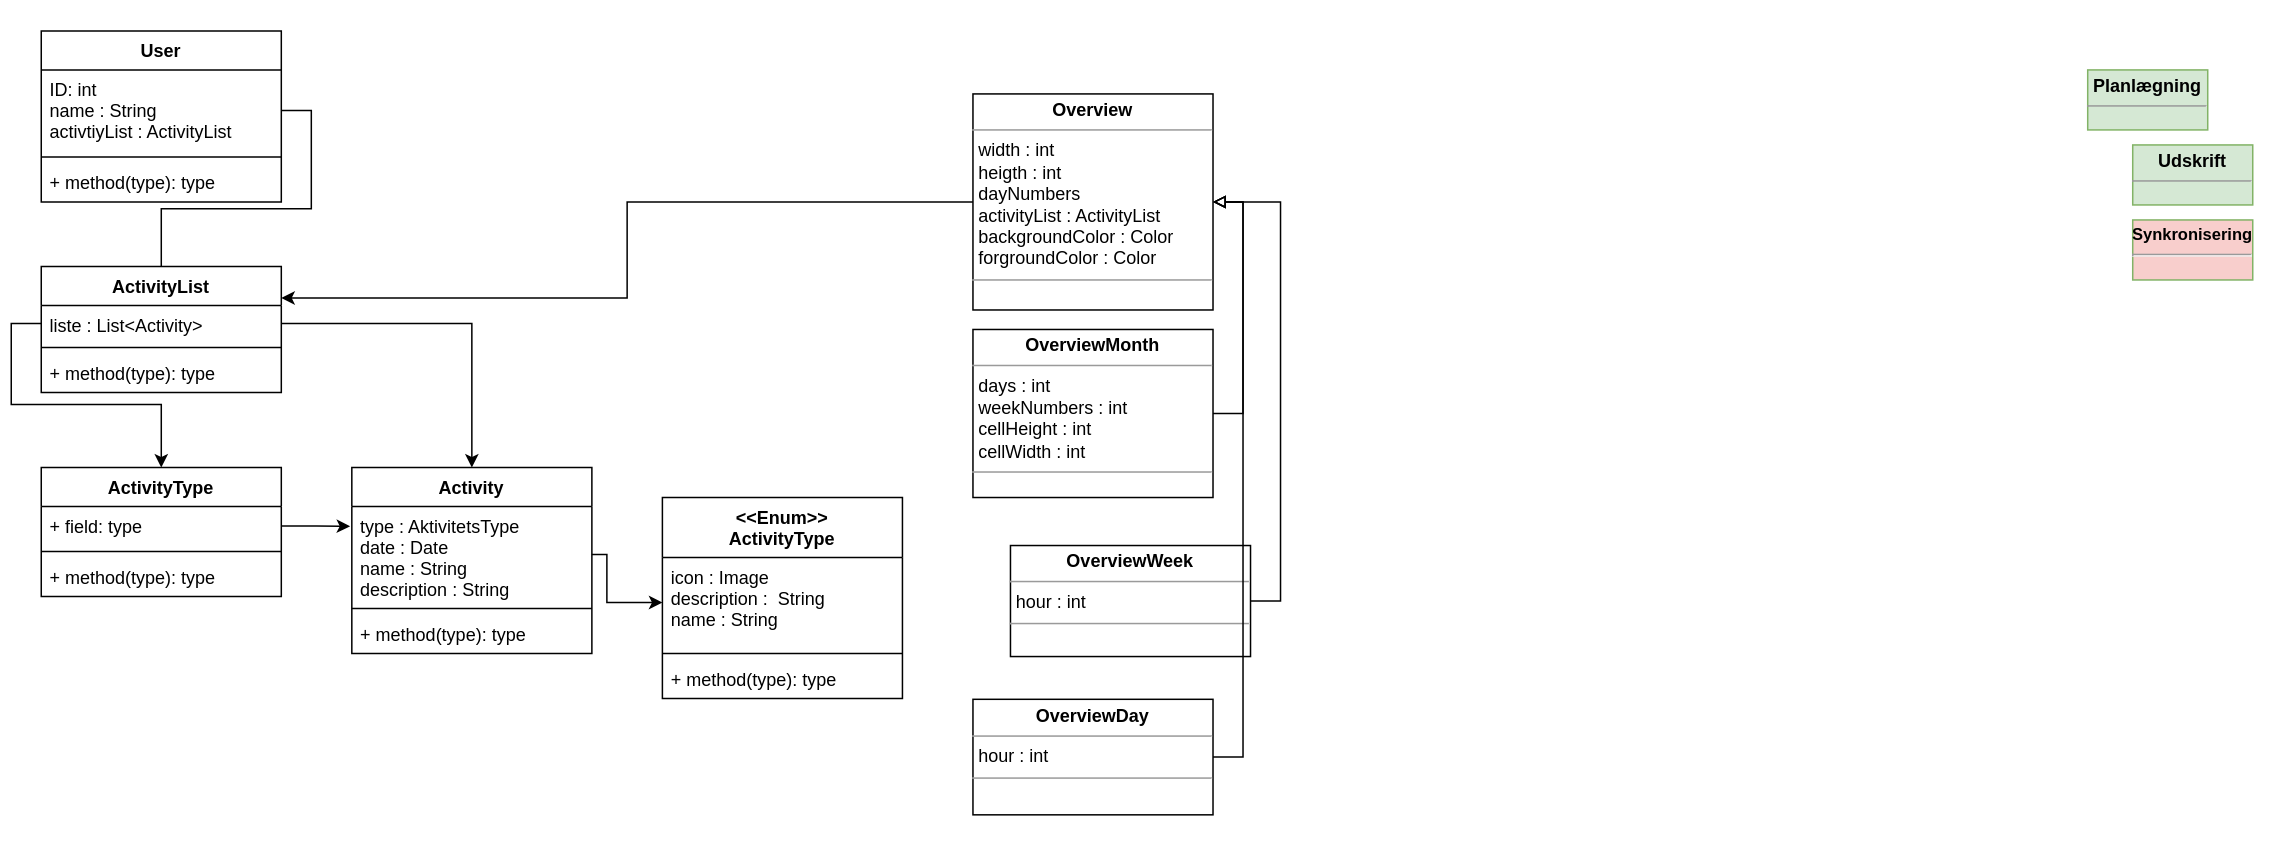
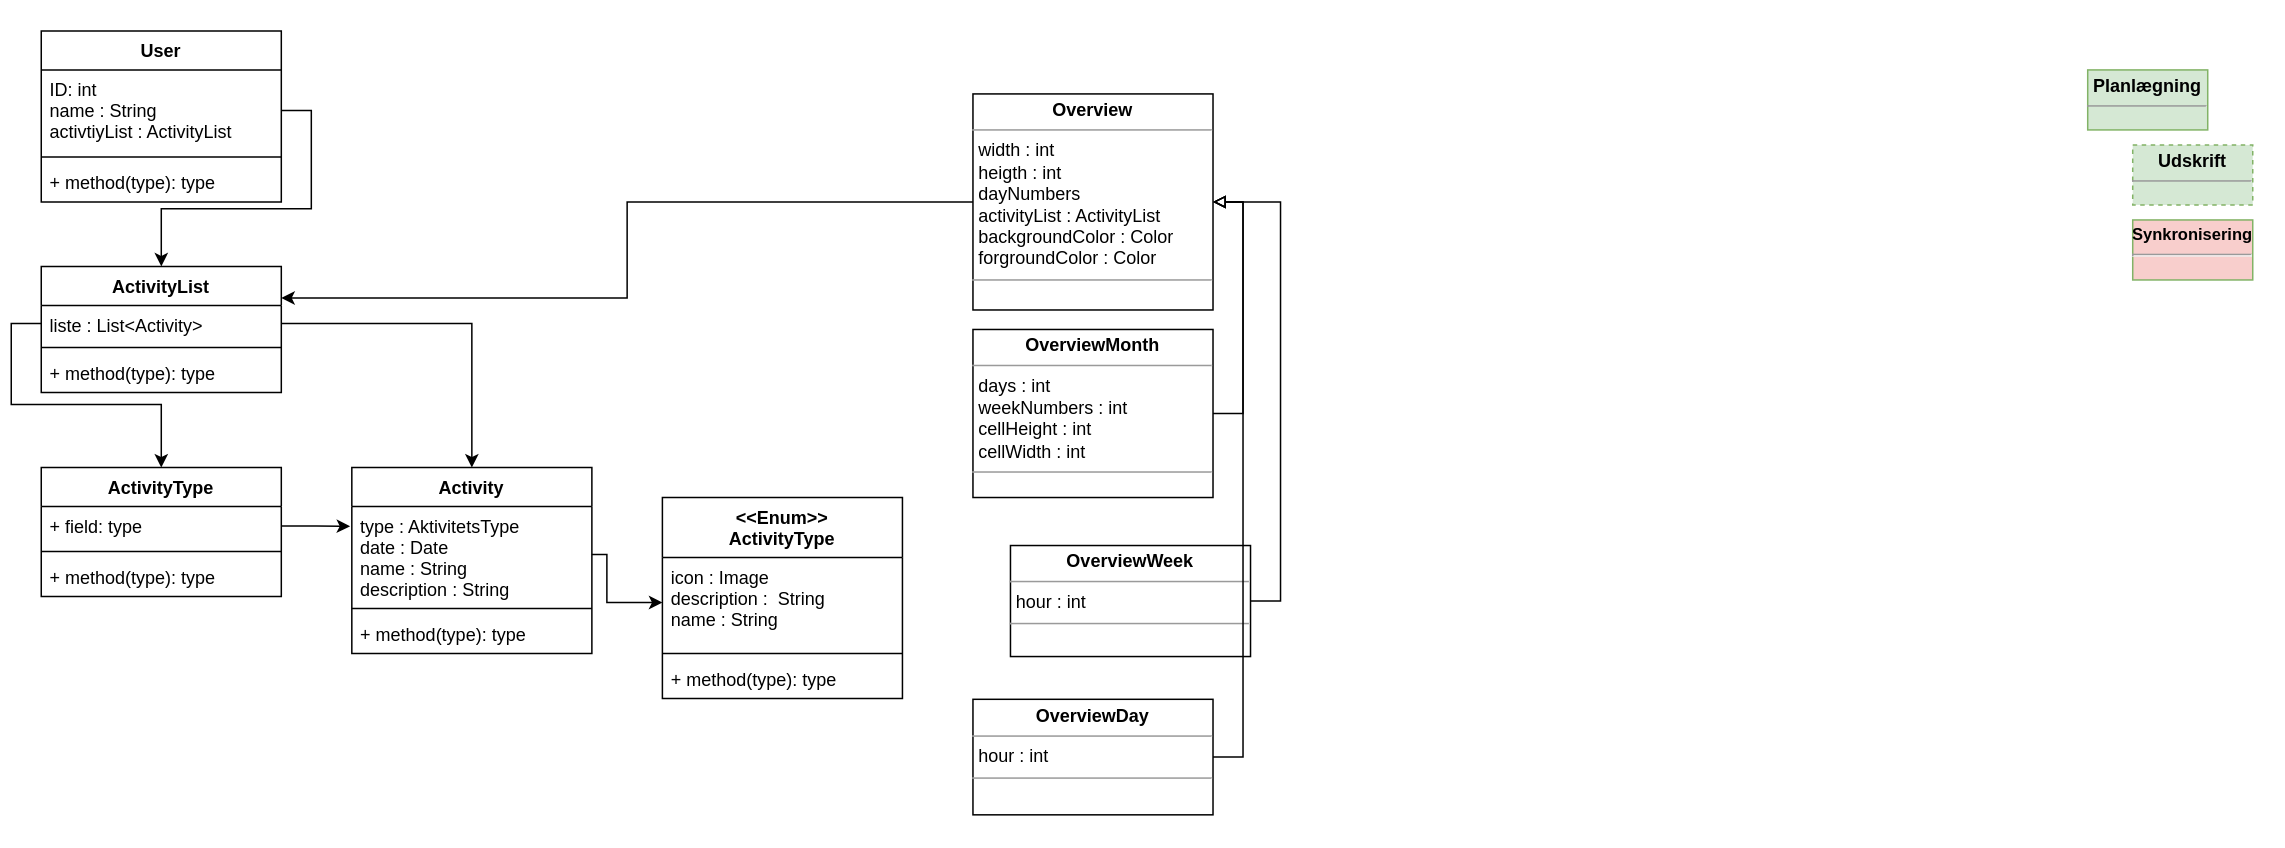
(2192, 175) -> (2192, 175)
(161, 259) -> (161, 255)
